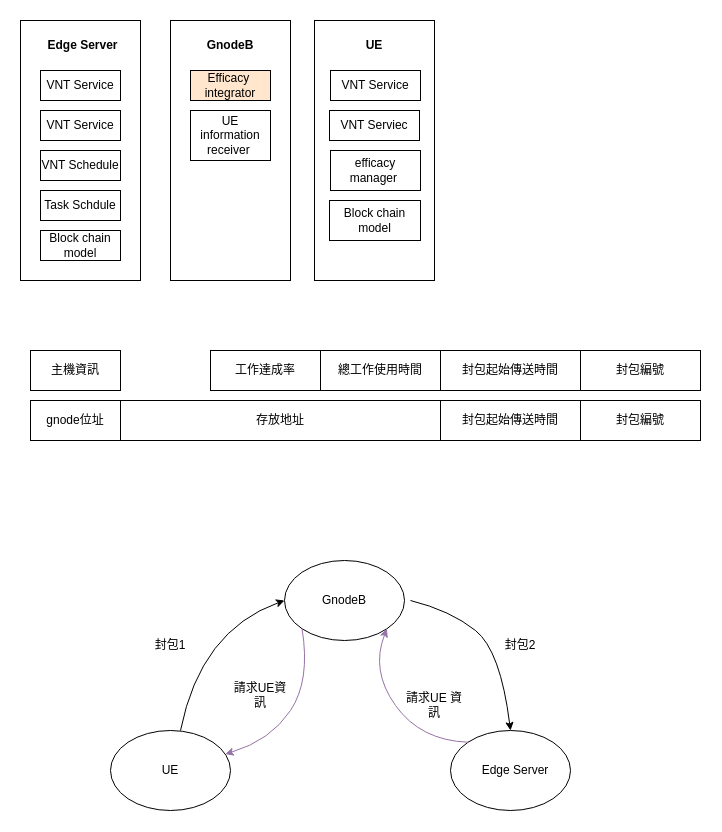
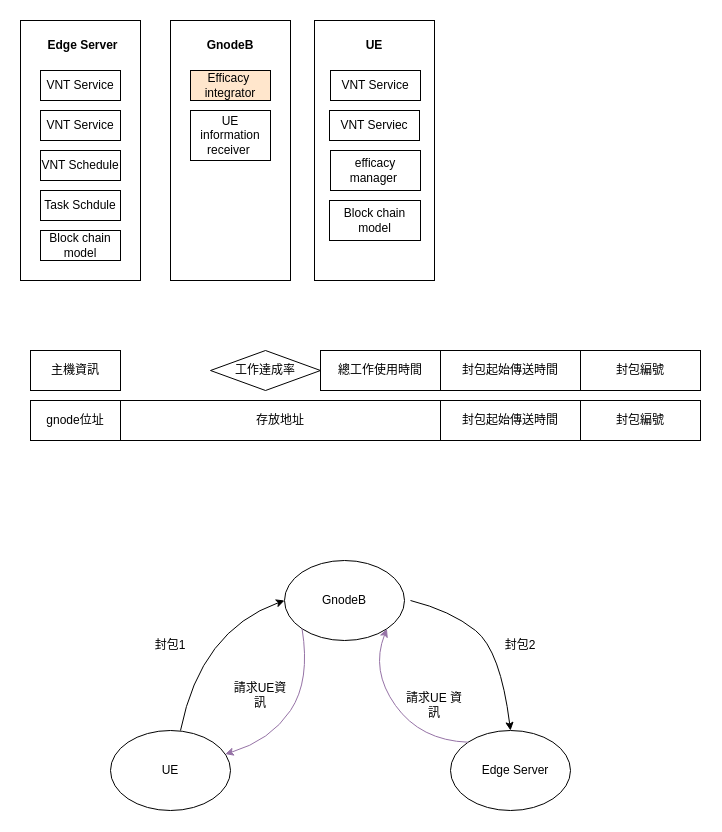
(266, 371) -> (266, 371)
